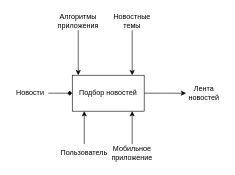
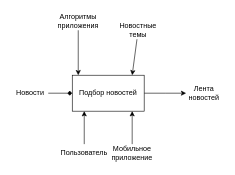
(132, 21) -> (138, 30)
